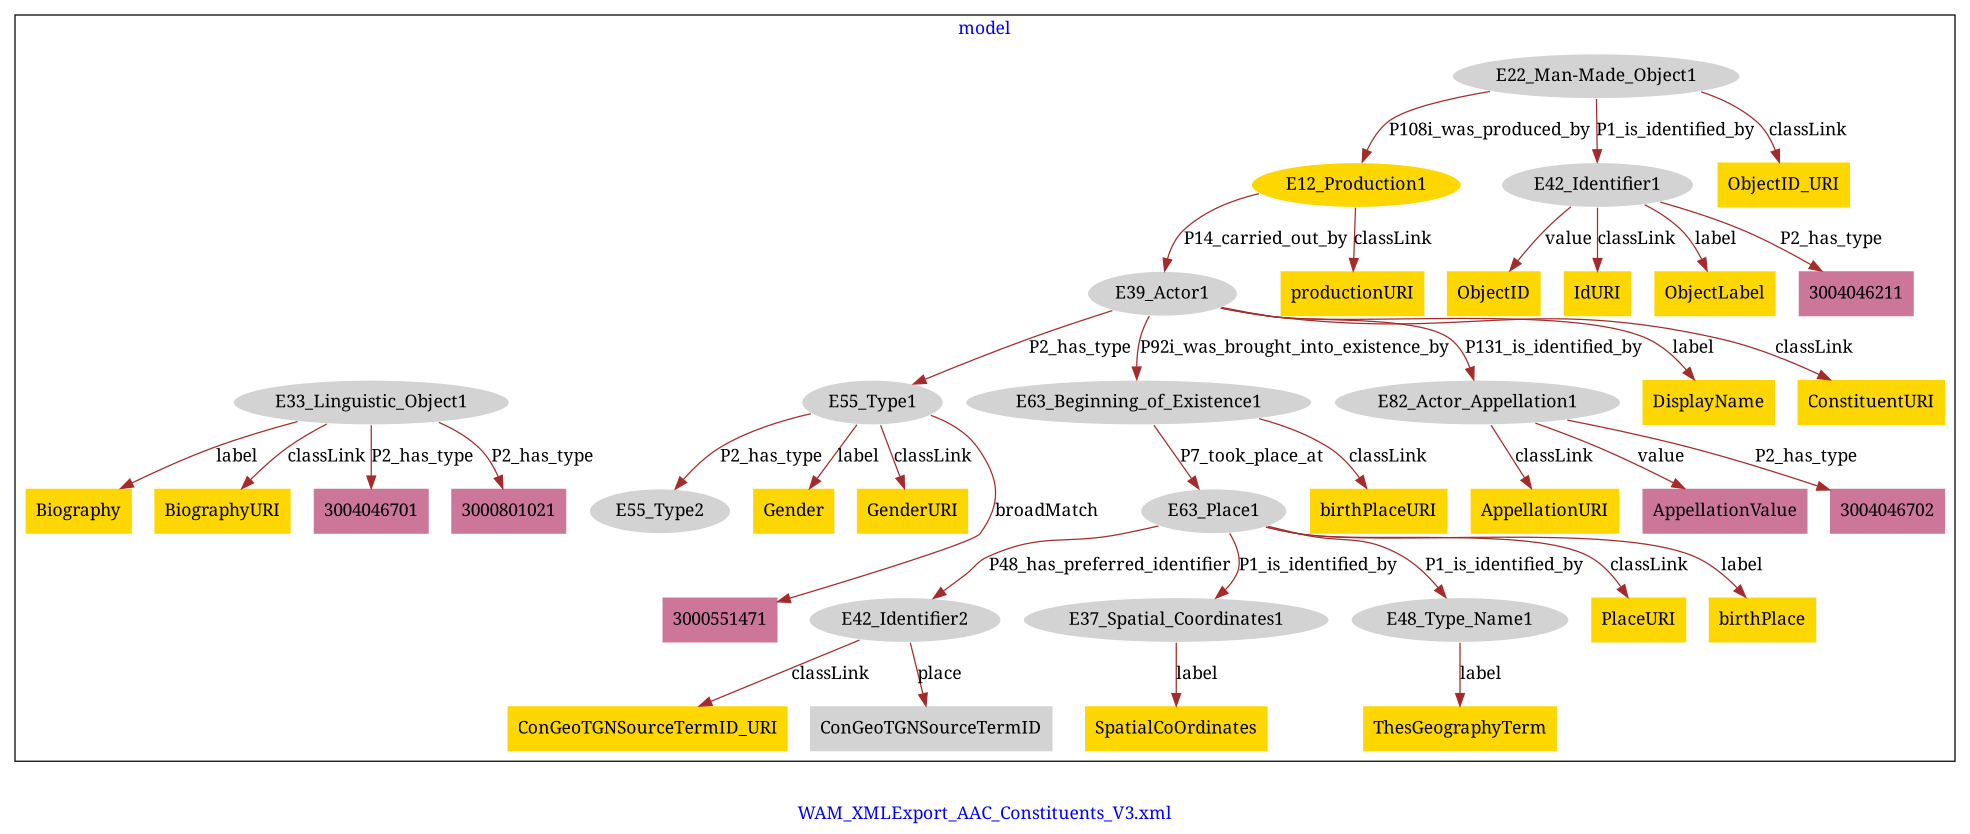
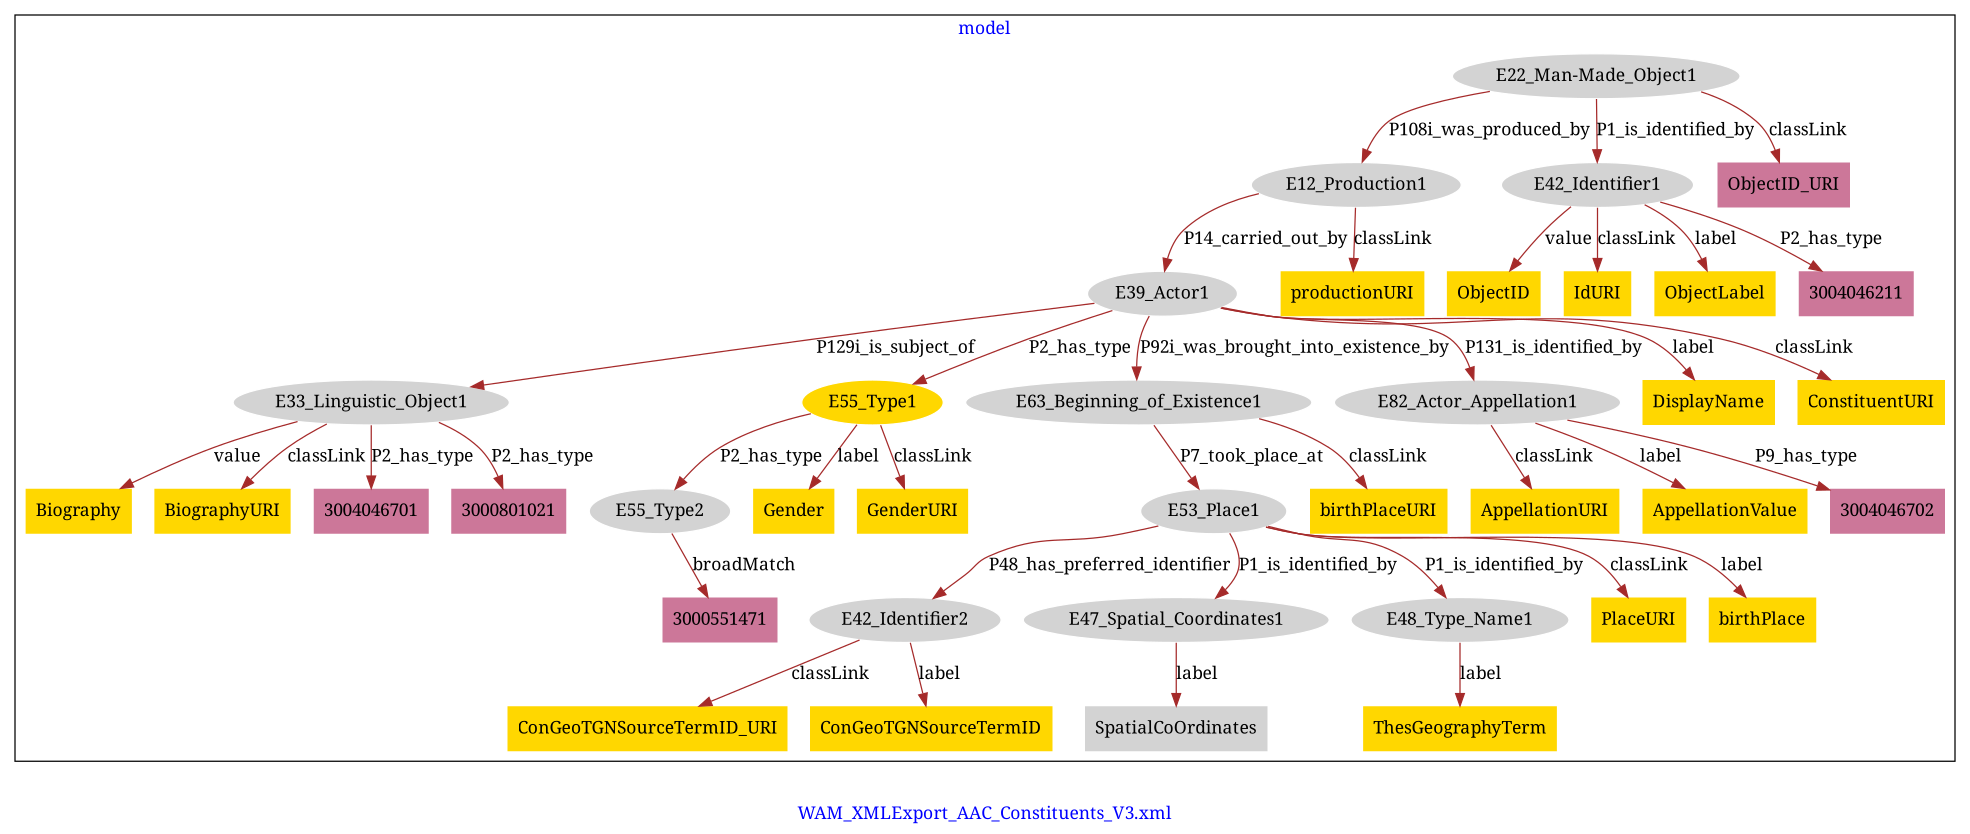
(1356, 185) -> (1356, 185)
(1784, 185) -> (1784, 185)
none -> (789, 342)
(872, 402) -> (872, 402)
(238, 457) -> (238, 457)
(1661, 457) -> (1661, 457)
(1806, 457) -> (1806, 457)
(1214, 511) -> (1214, 511)
(1725, 511) -> (1725, 511)
(958, 544) -> (687, 560)
(1176, 620) -> (1176, 620)
(940, 674) -> (940, 674)
(931, 729) -> (931, 729)
(1176, 729) -> (1176, 729)
